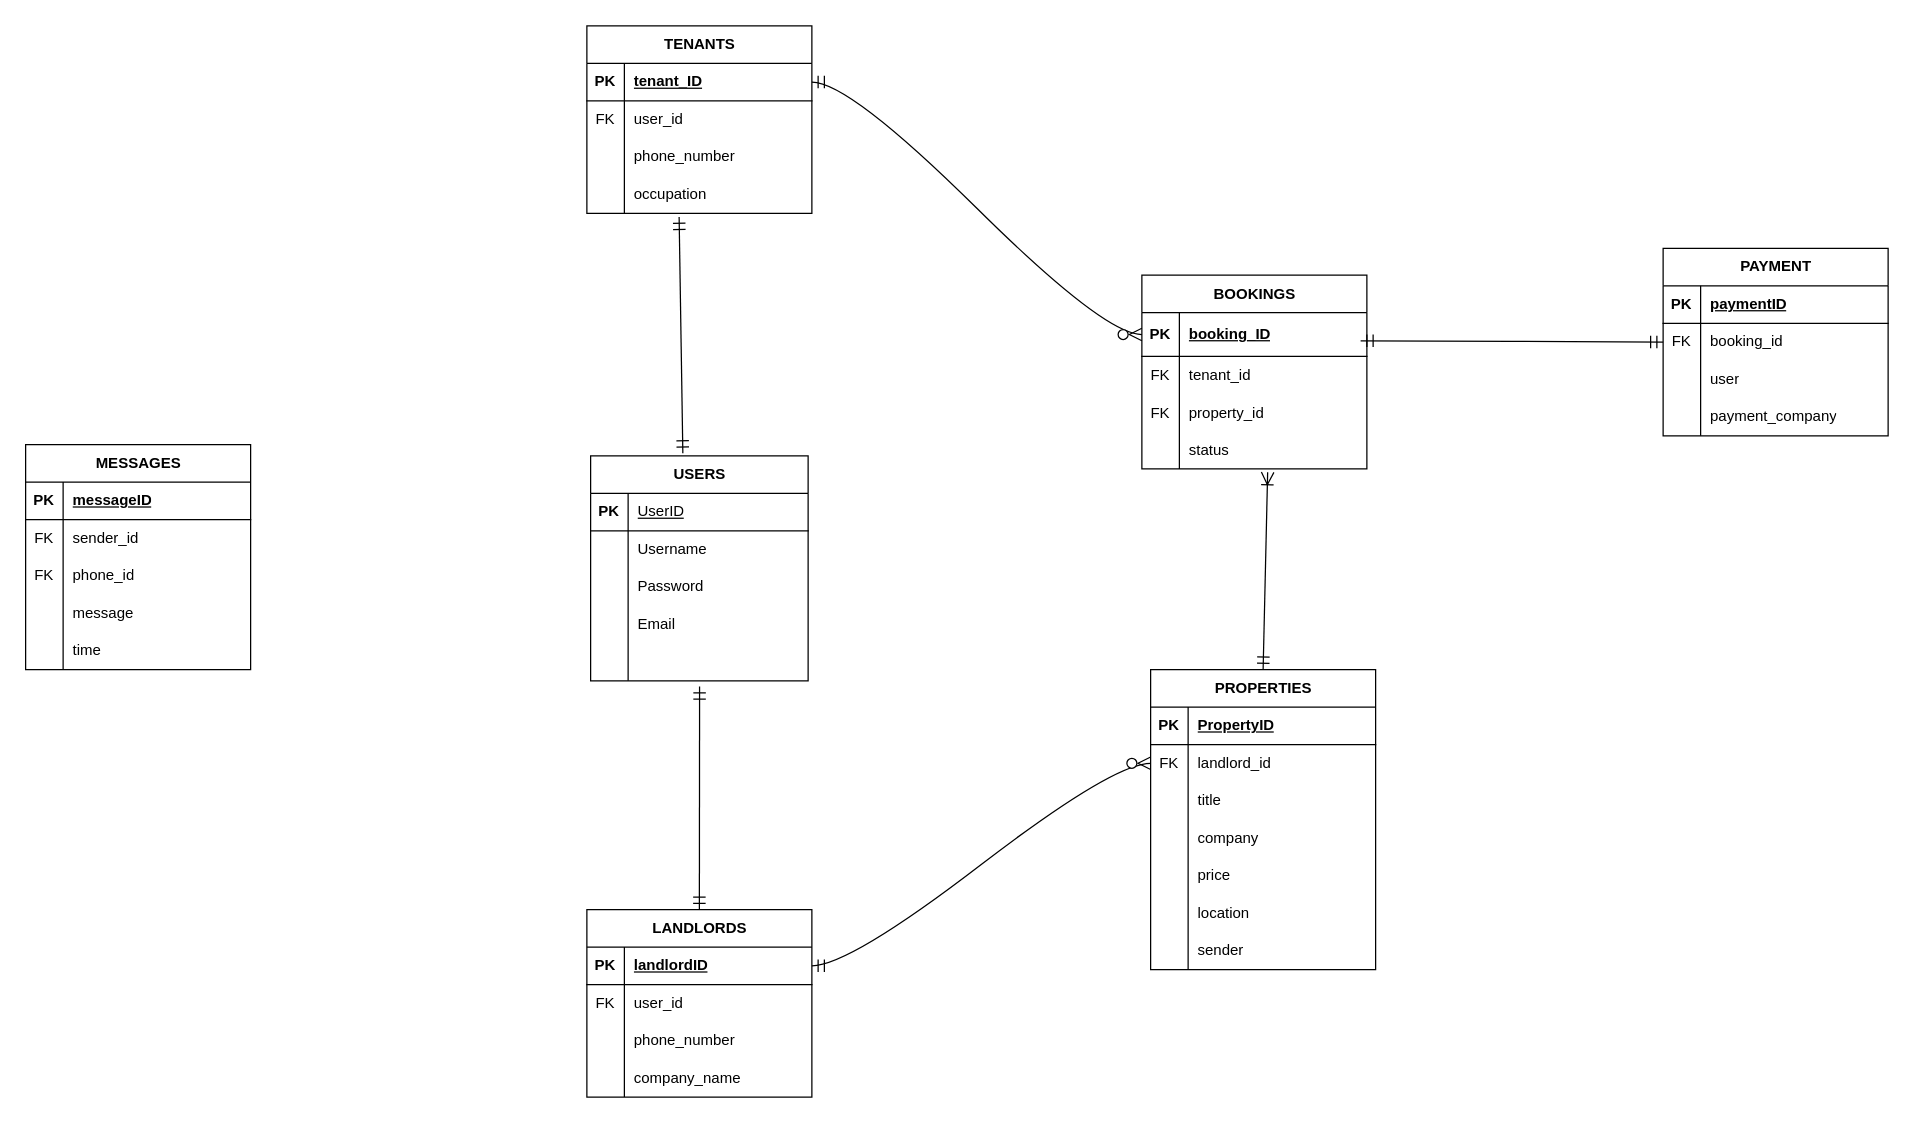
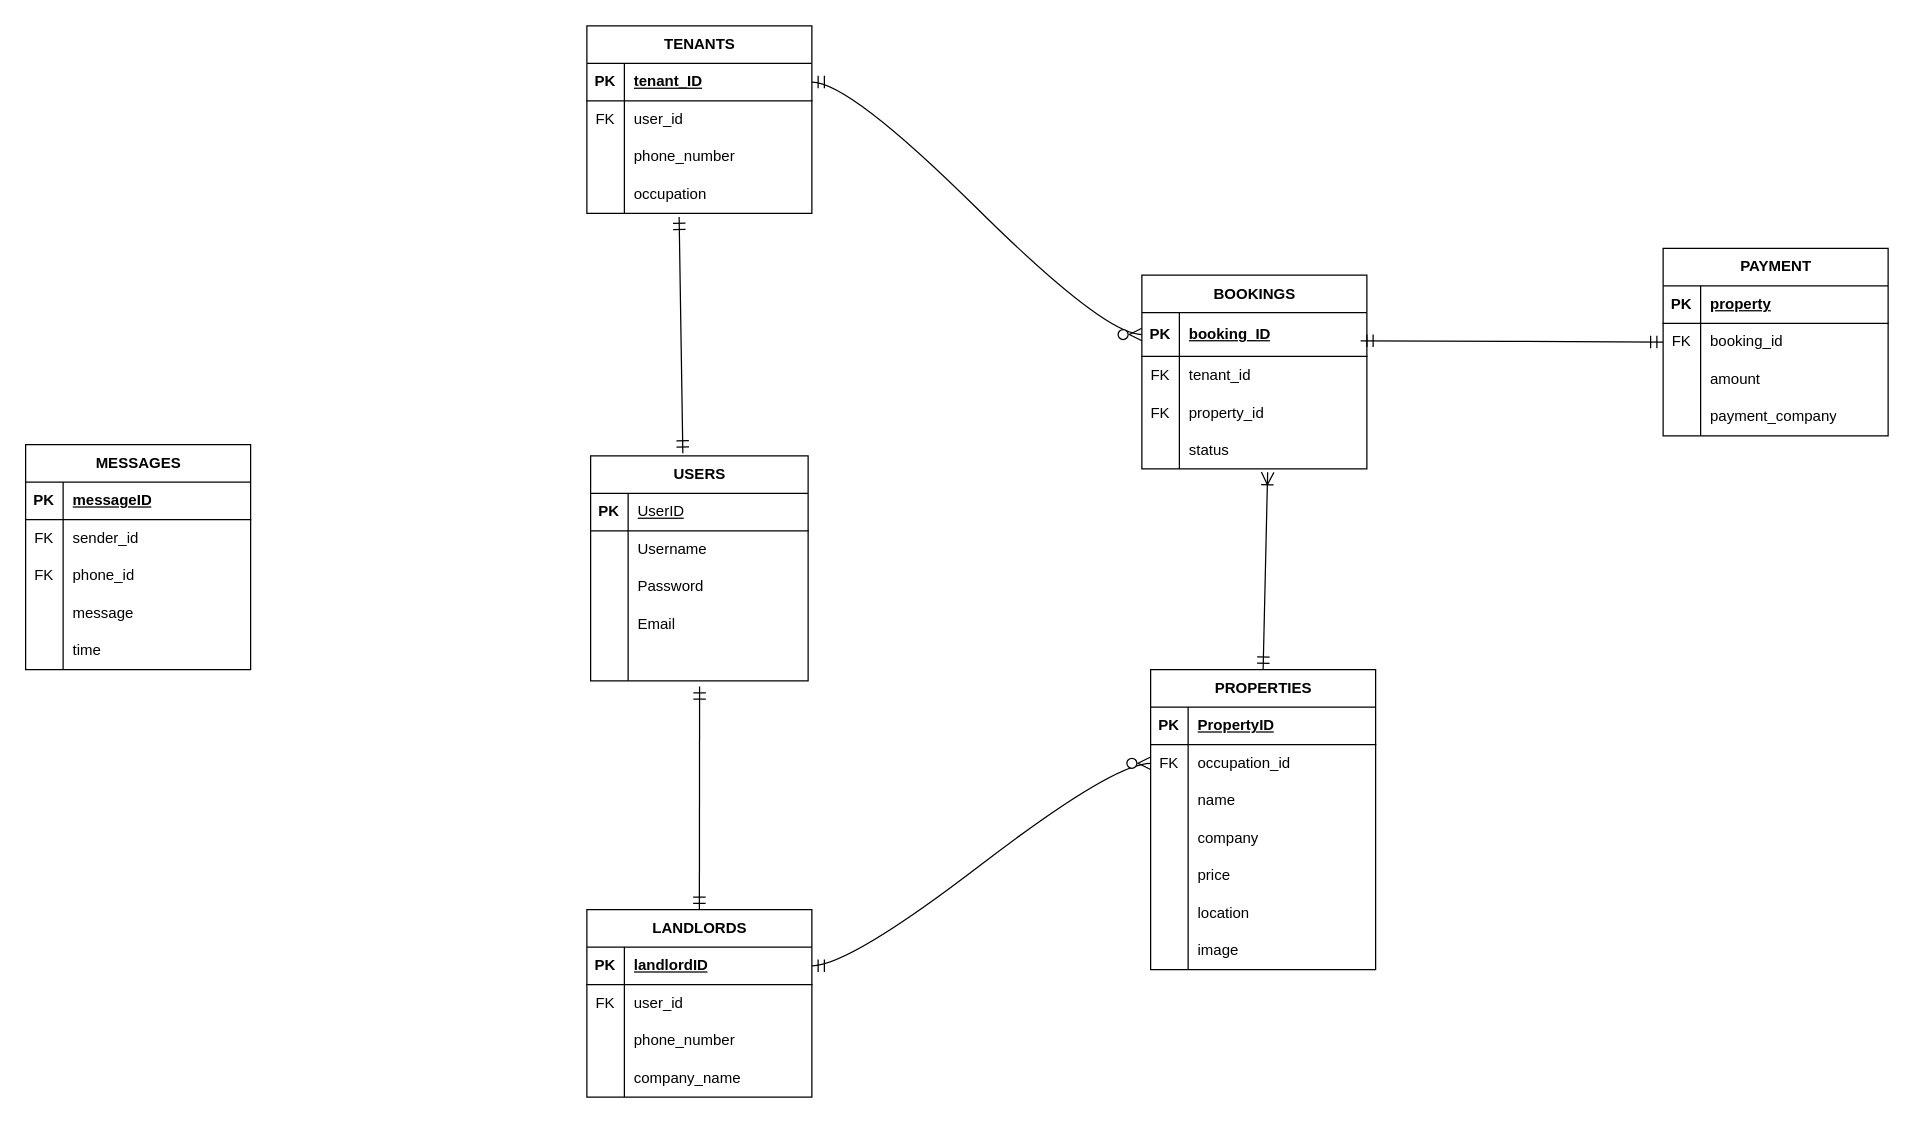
(1748, 304) -> (1744, 304)
(1727, 379) -> (1736, 379)
(1238, 763) -> (1249, 763)
(1215, 801) -> (1215, 801)
(1223, 951) -> (1217, 951)
